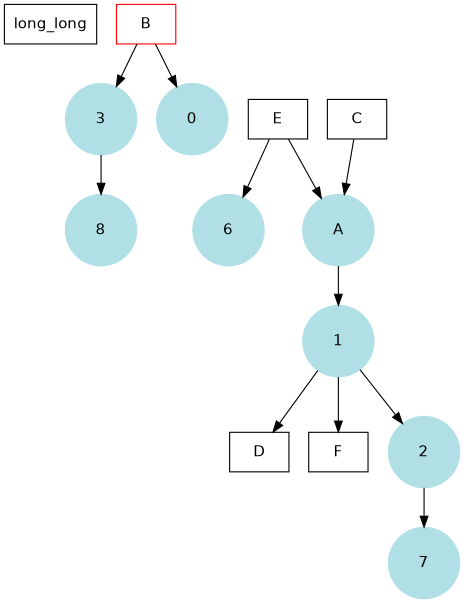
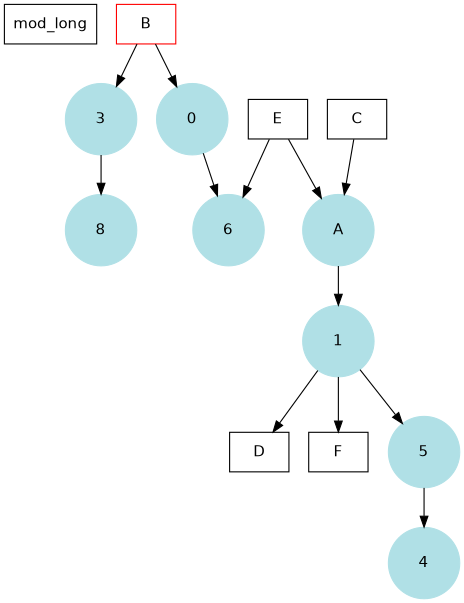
(51, 24) -> (51, 24)
none -> (209, 169)
(424, 452) -> (424, 452)
(424, 563) -> (424, 563)
